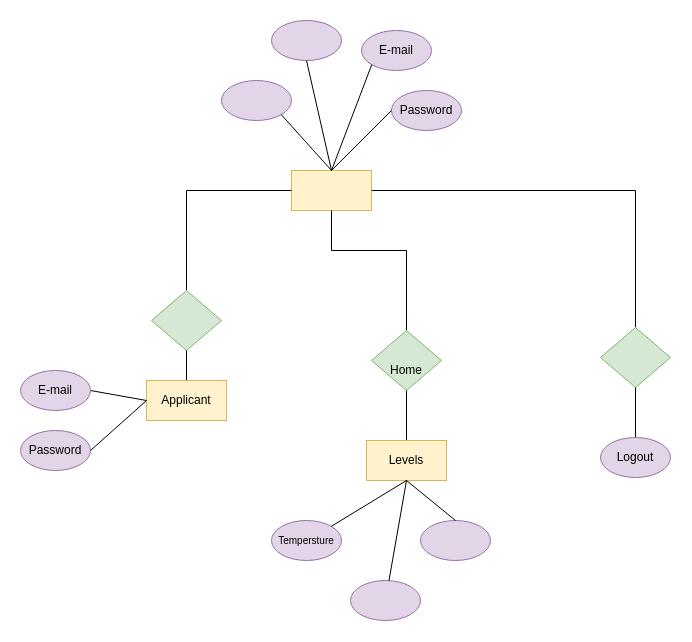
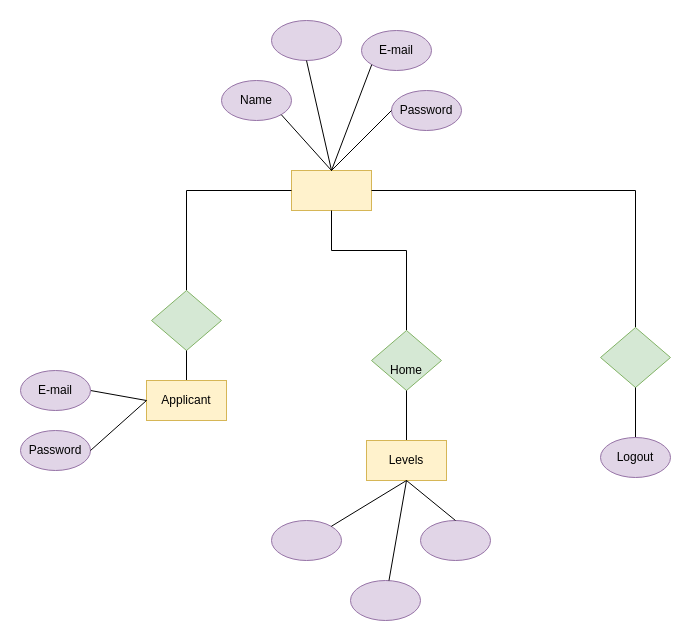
none -> (257, 101)
(307, 541) -> none
